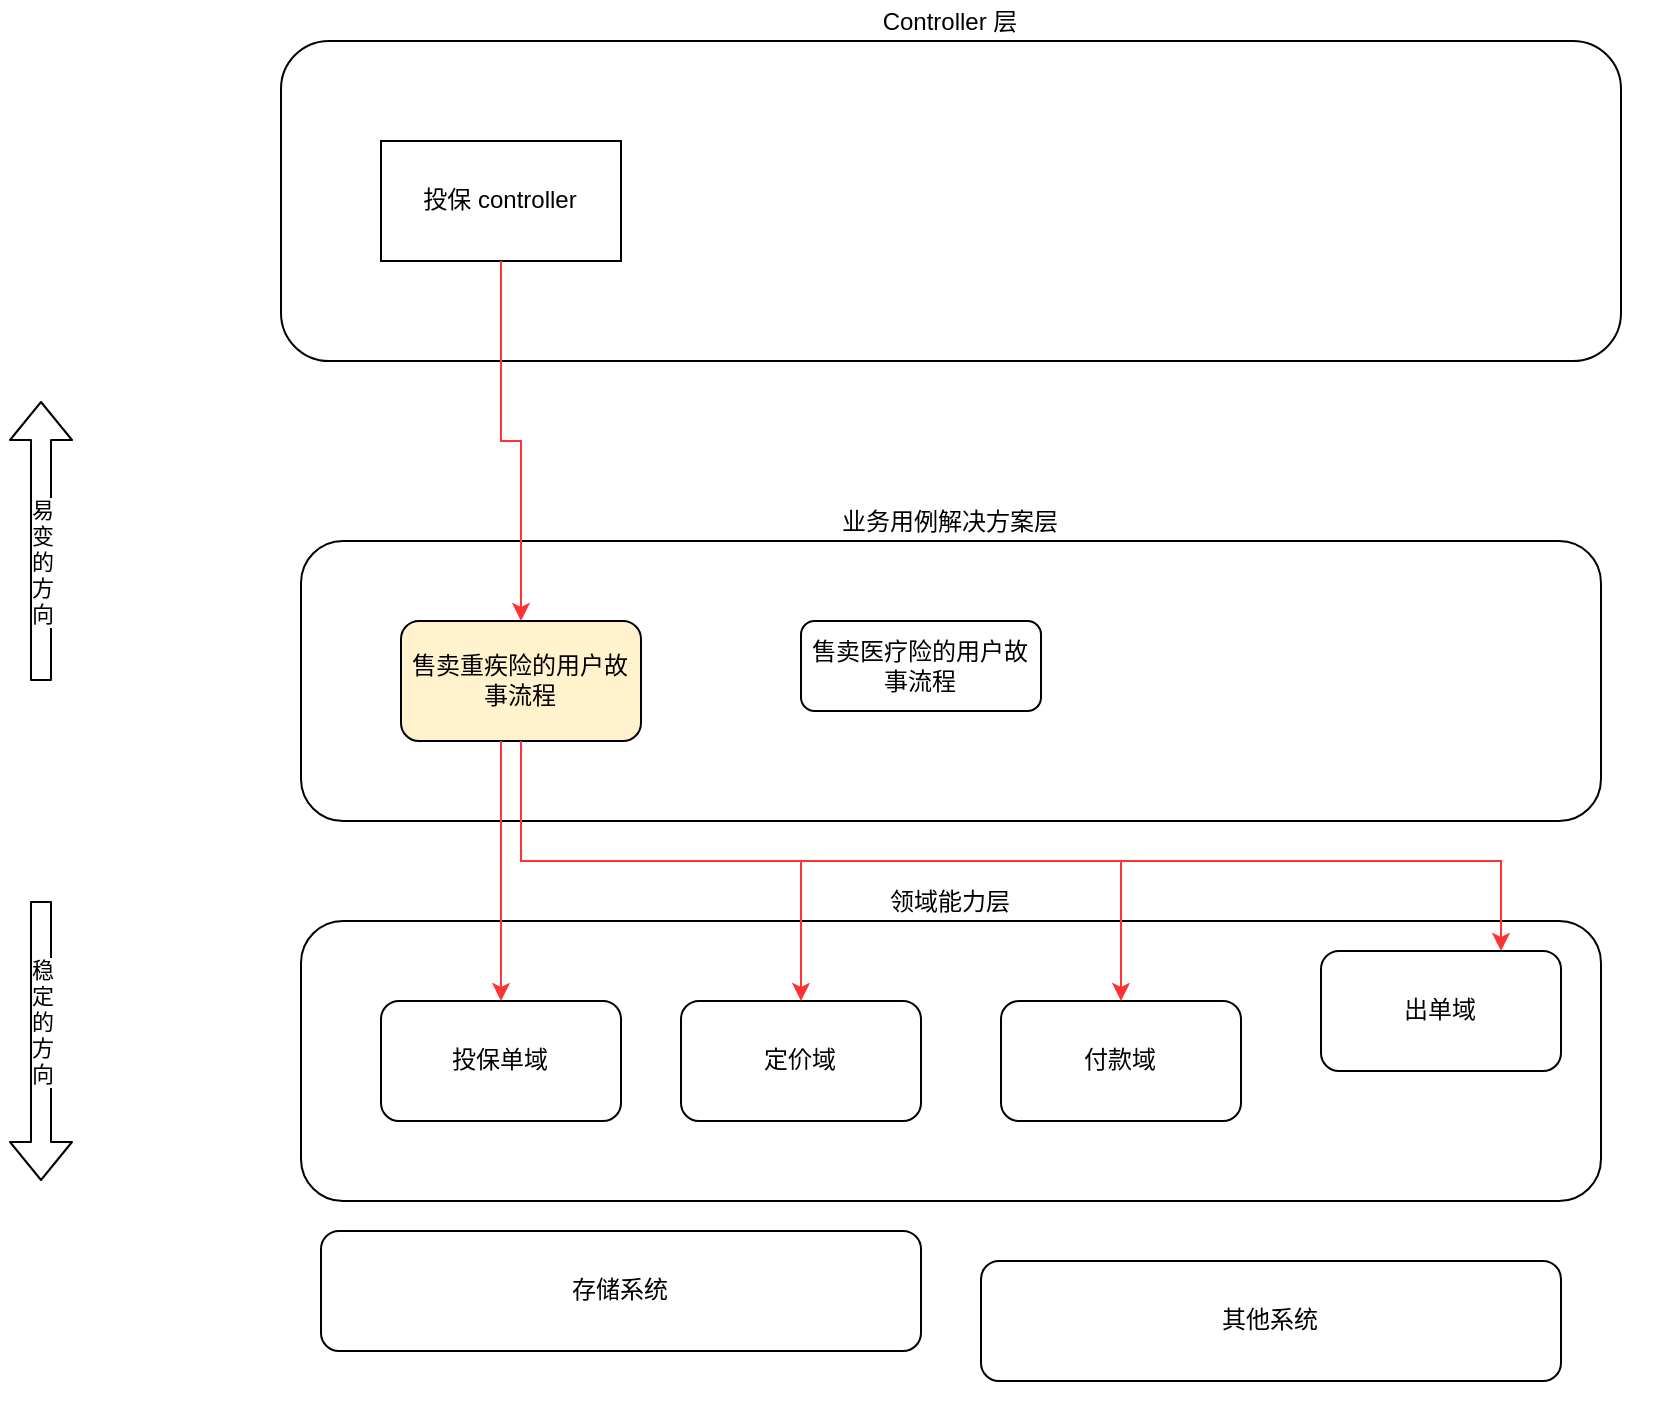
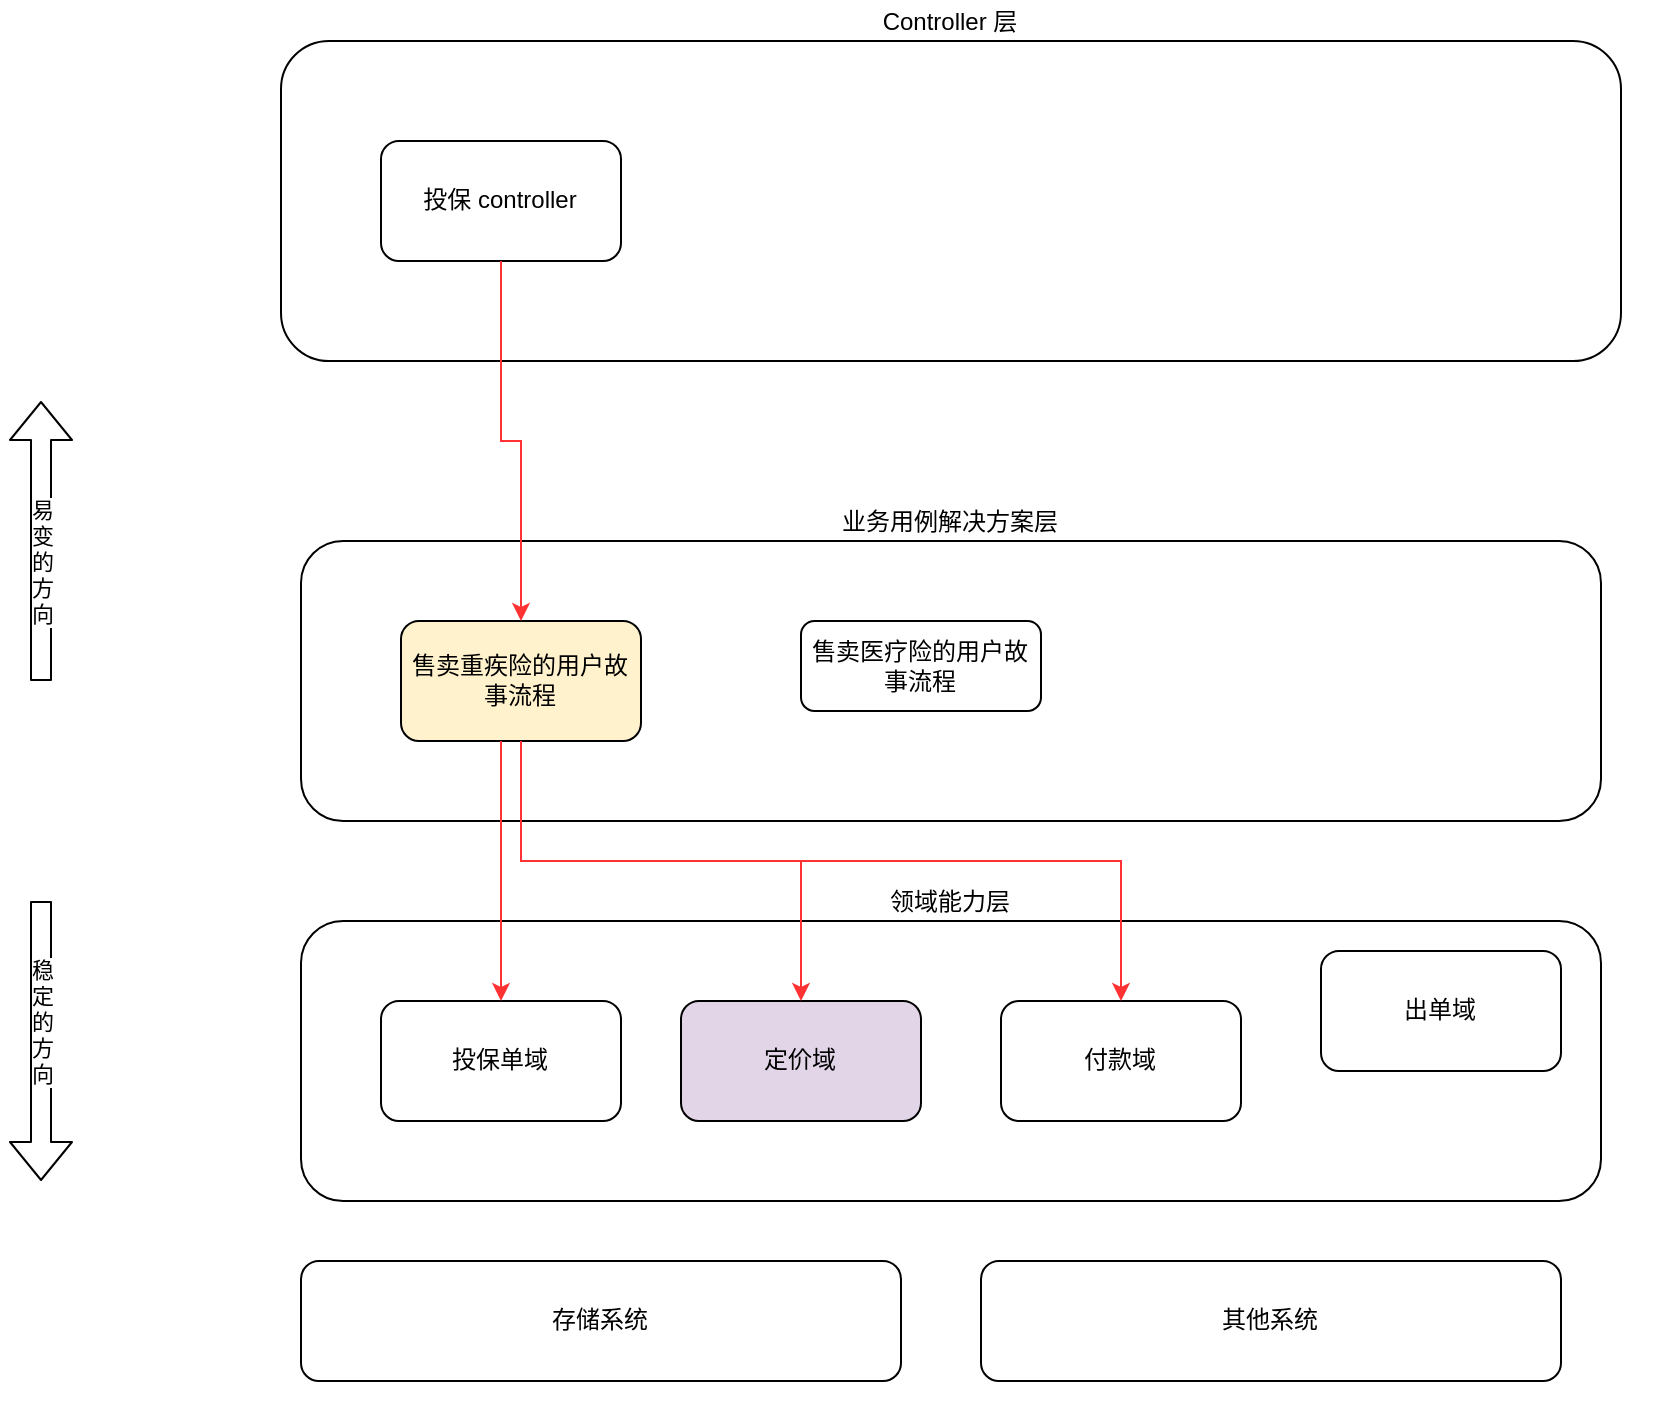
(501, 201) -> (501, 201)
(1351, 861) -> none
(801, 1061) -> (801, 1061)
(621, 1291) -> (601, 1321)
